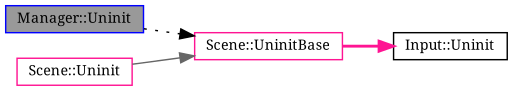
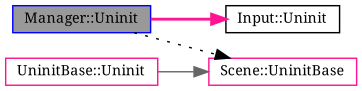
(361, 46) -> (181, 19)
(75, 72) -> (82, 72)
